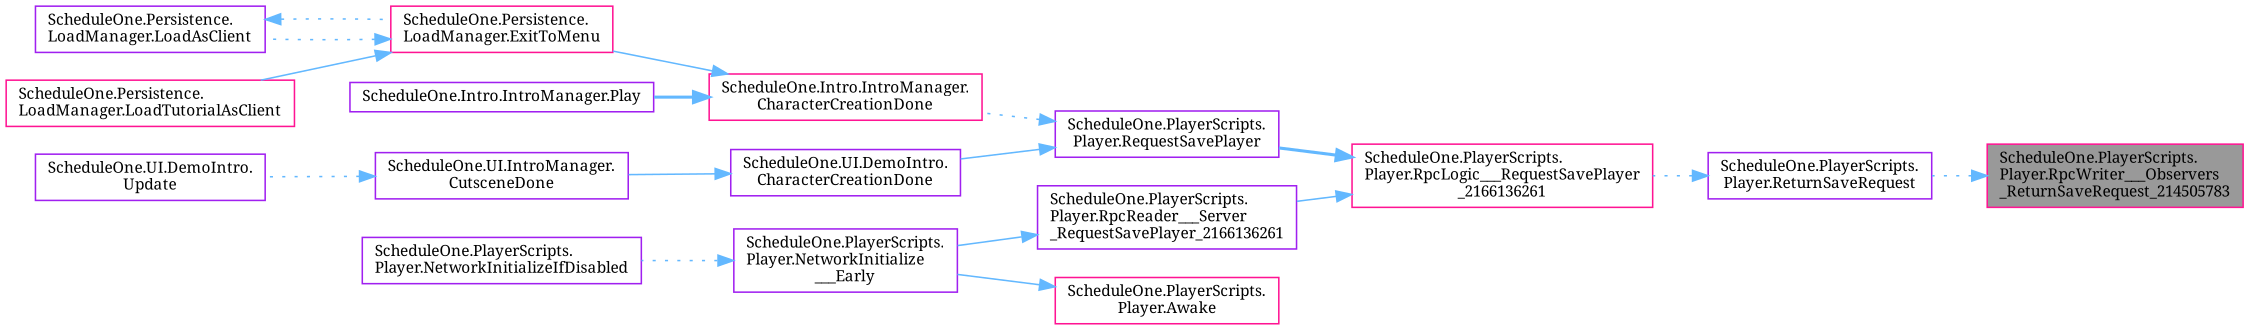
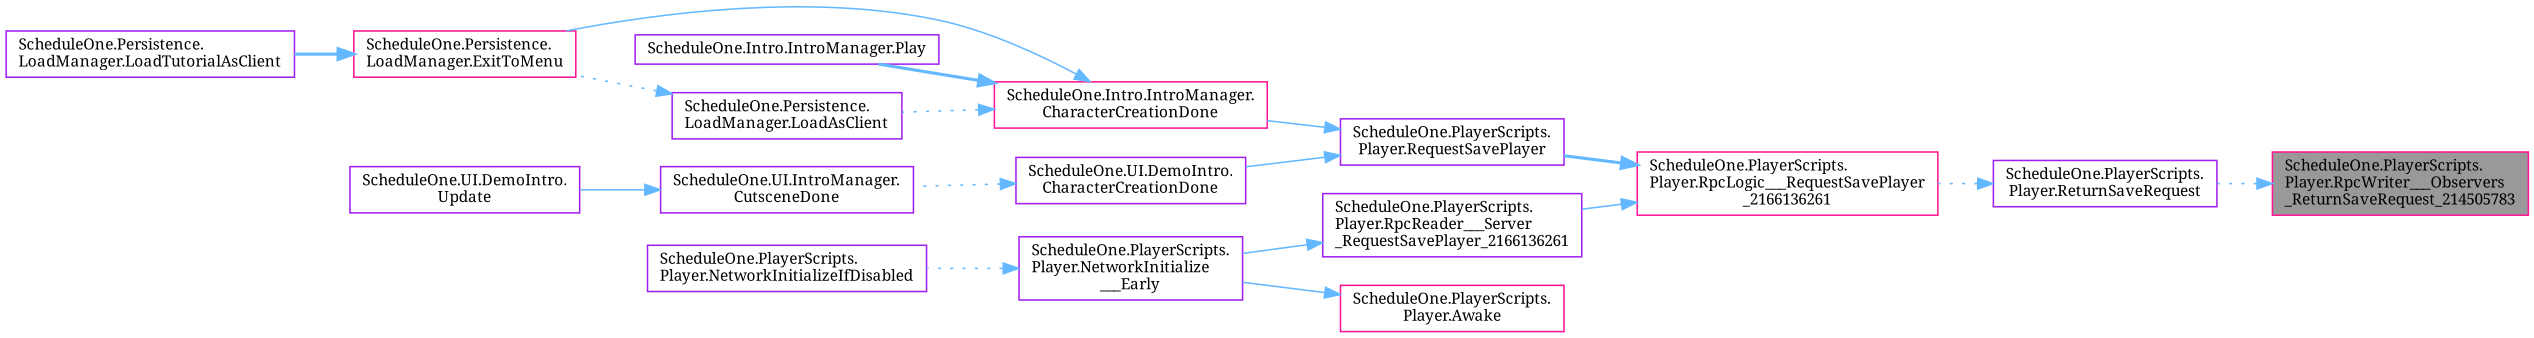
(320, 40) -> (940, 111)
(318, 68) -> (316, 54)
(150, 103) -> (150, 54)
(1011, 116) -> (1296, 124)
(672, 174) -> (957, 185)
(312, 177) -> (612, 190)
